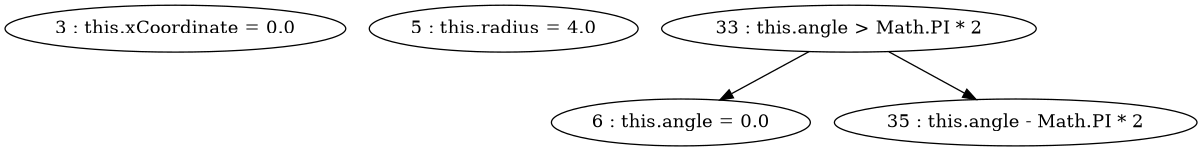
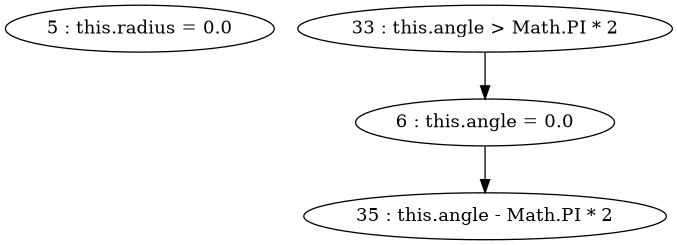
(175, 29) -> none
(504, 29) -> (140, 29)
(927, 72) -> (485, 163)
